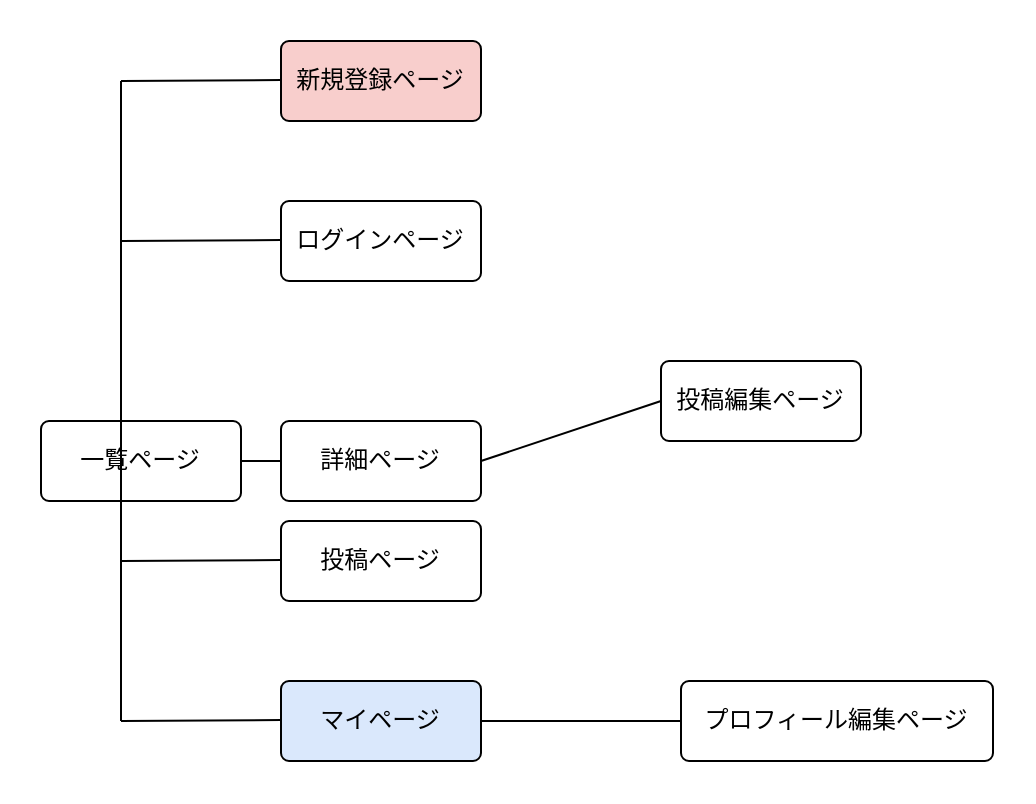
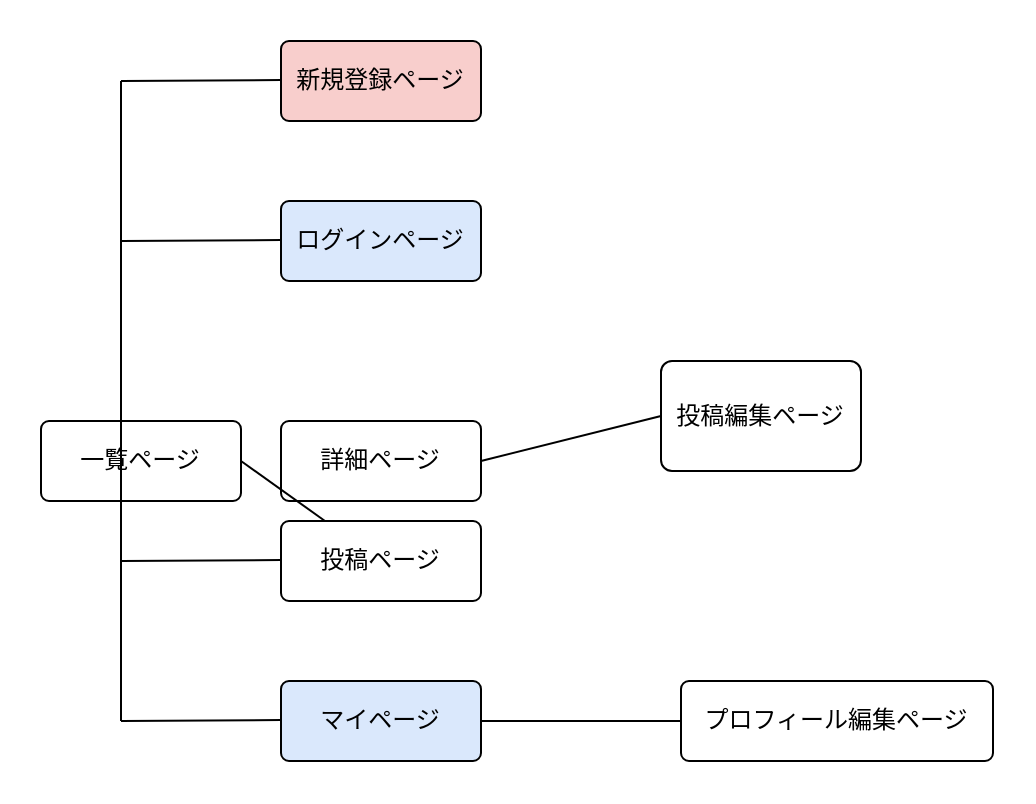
(381, 241) -> (381, 241)
(761, 401) -> (761, 416)
(261, 461) -> (283, 491)
